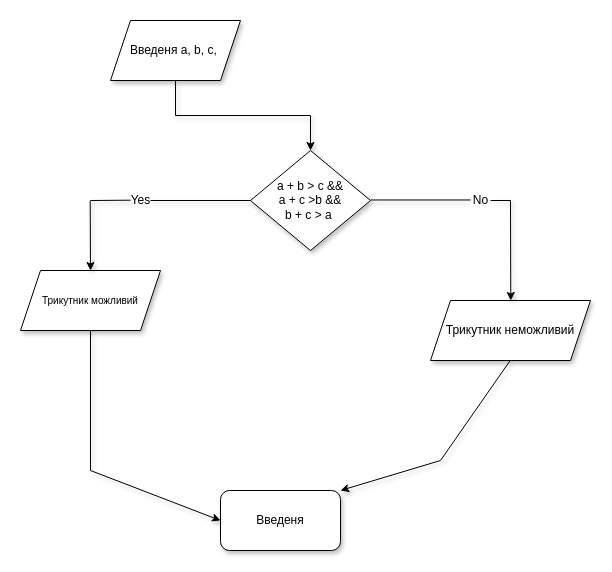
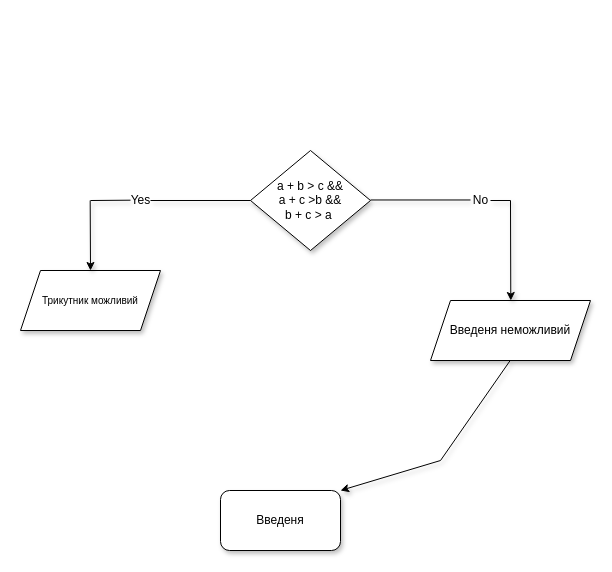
(176, 51) -> none
(240, 116) -> none
(511, 331) -> (511, 331)
(91, 467) -> none
